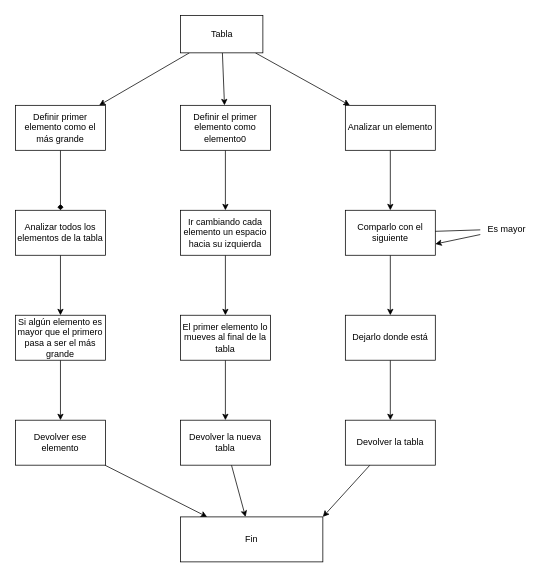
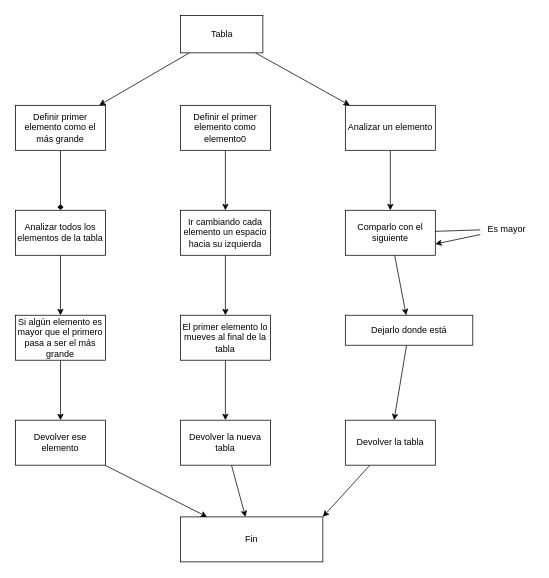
(223, 76) -> none
(390, 338) -> (409, 330)
